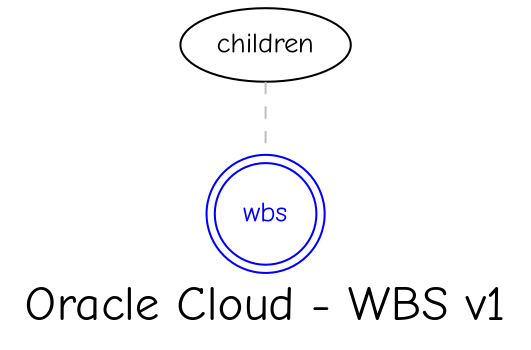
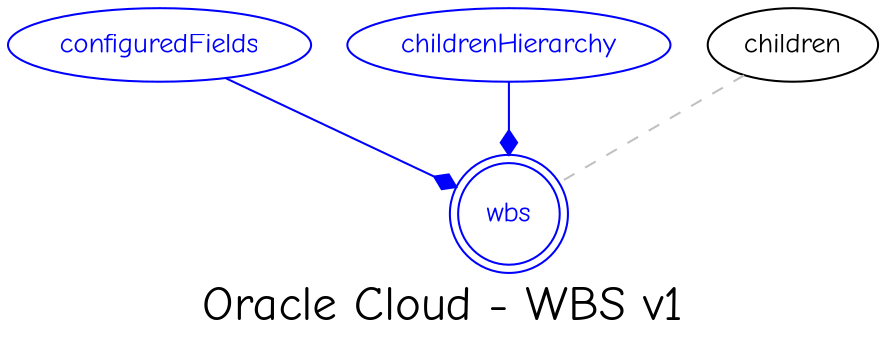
none -> (160, 45)
none -> (509, 45)
